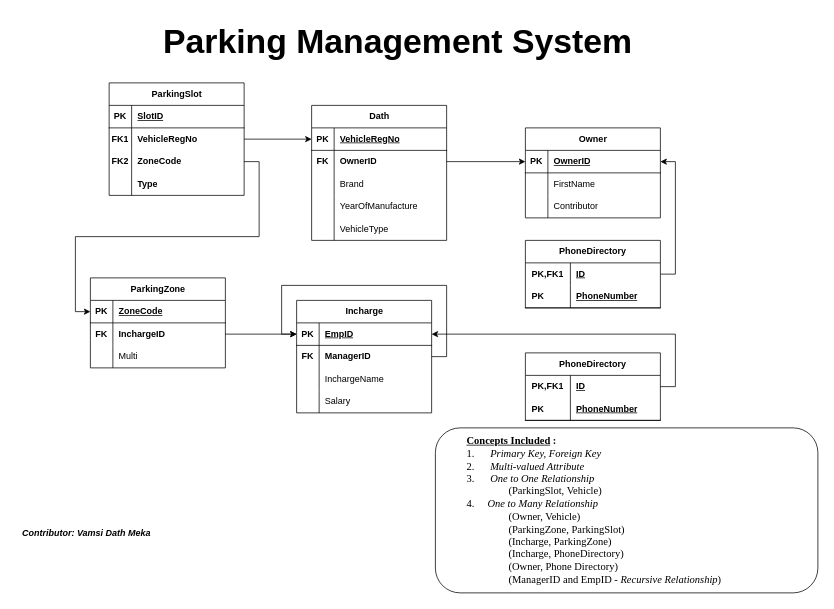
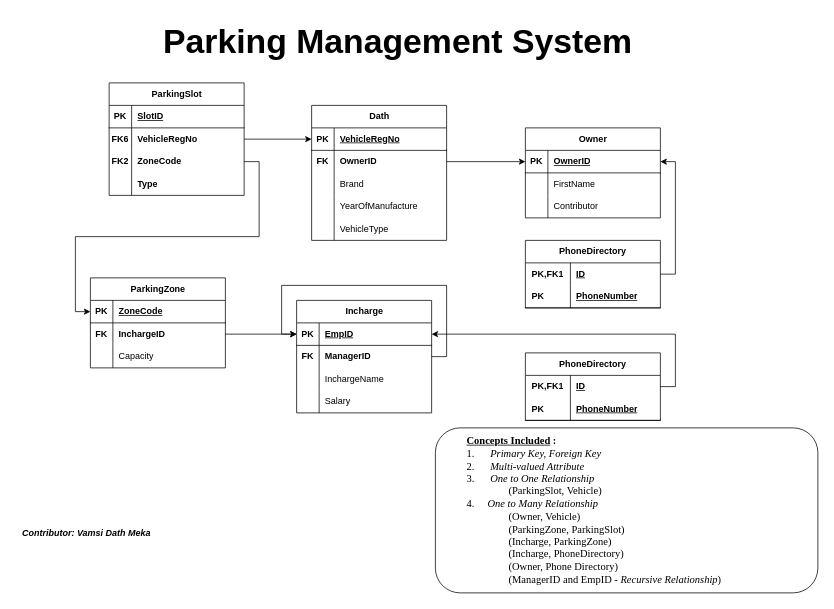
(120, 139) -> (120, 139)
(129, 357) -> (138, 357)
